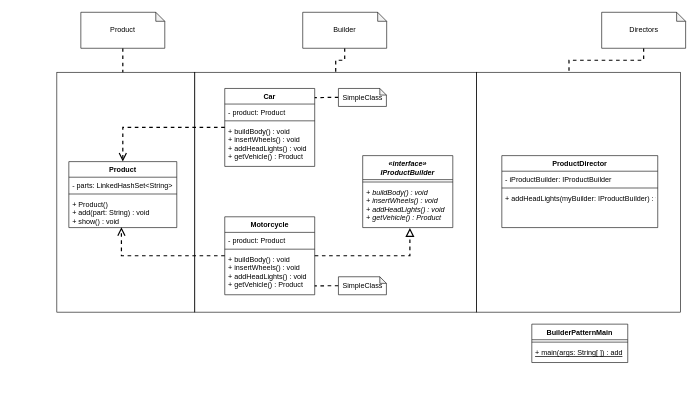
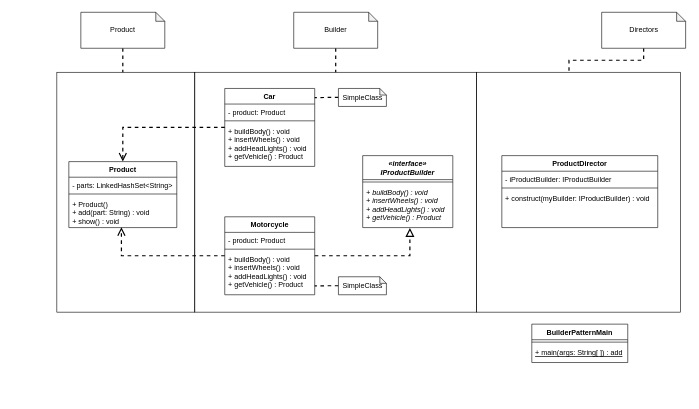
(345, 30) -> (336, 30)
(595, 199) -> (588, 199)
